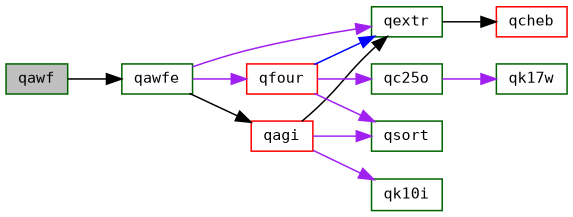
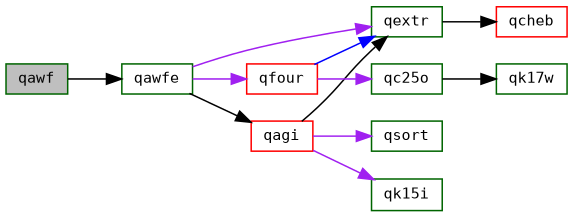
(462, 79) -> (462, 79)
(338, 104) -> none
(407, 195) -> (407, 195)
